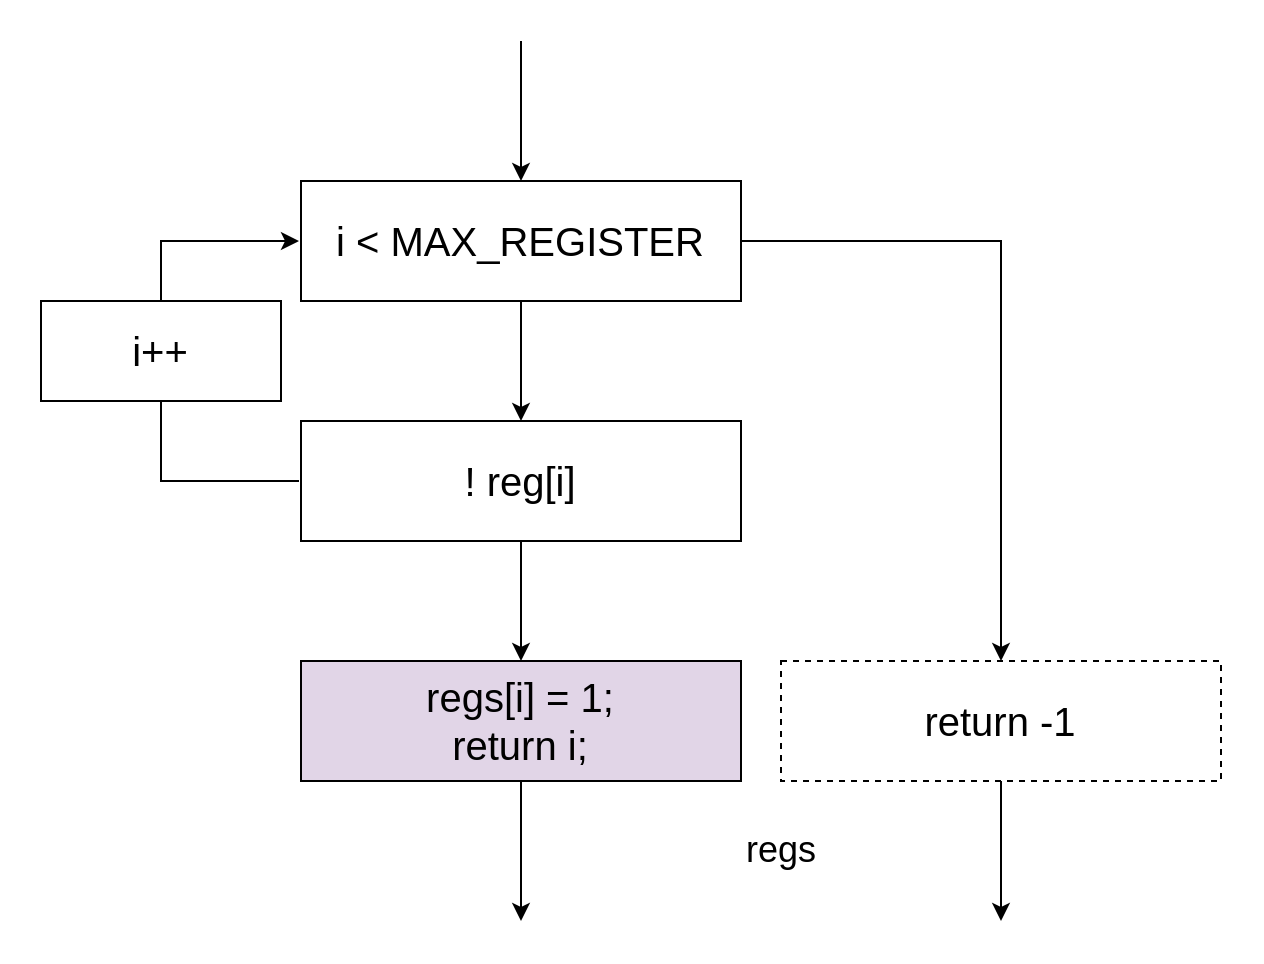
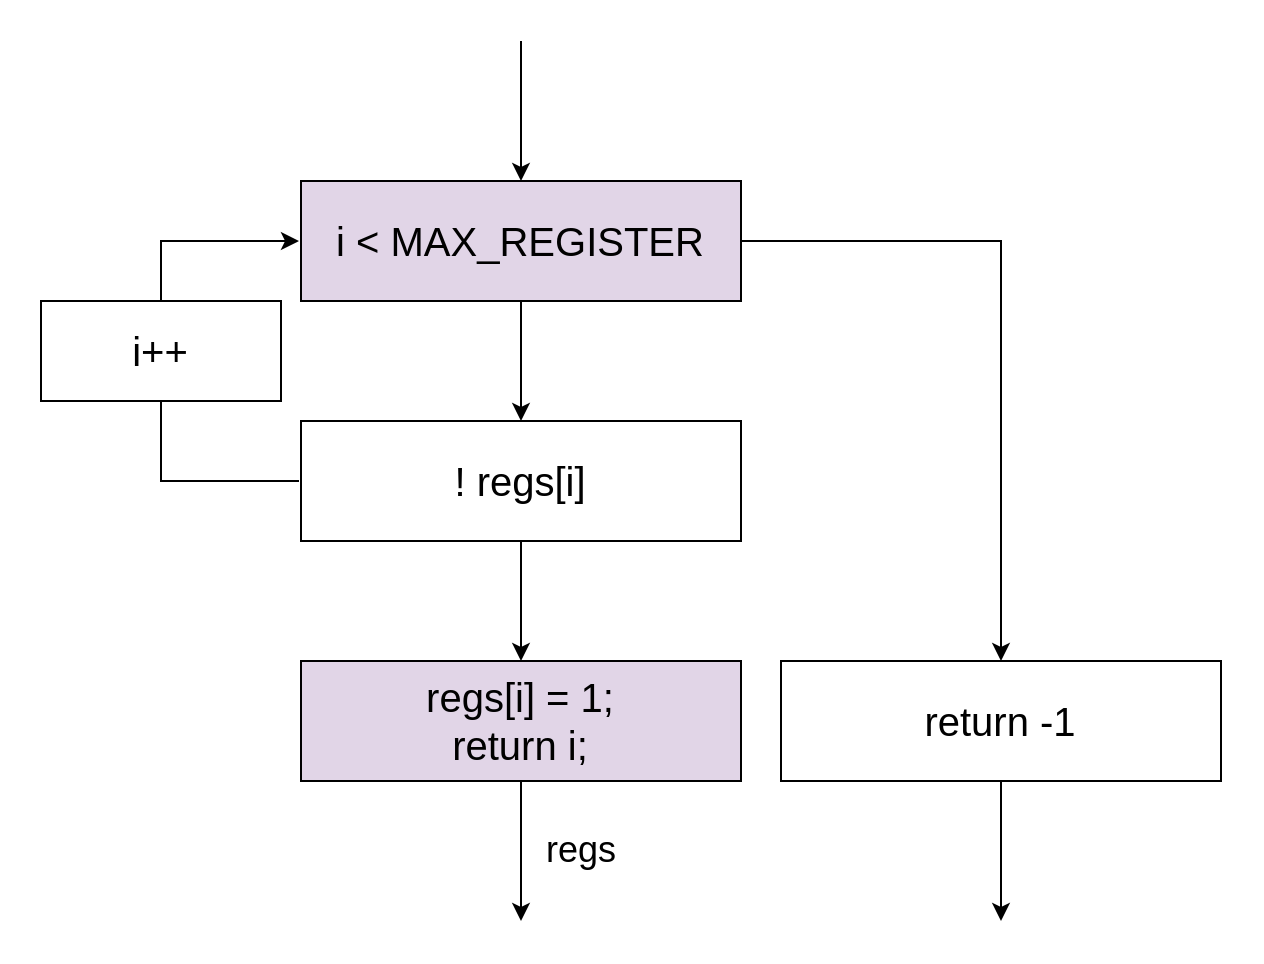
(521, 241) -> (521, 241)
(521, 481) -> (521, 481)
(1001, 721) -> (1001, 721)
(781, 851) -> (581, 851)
